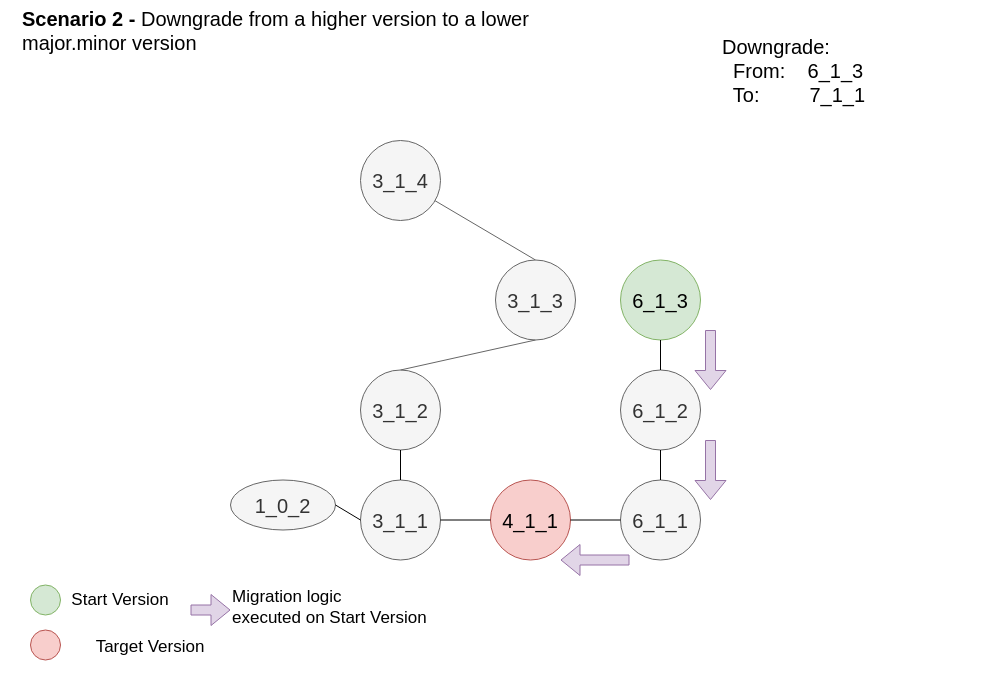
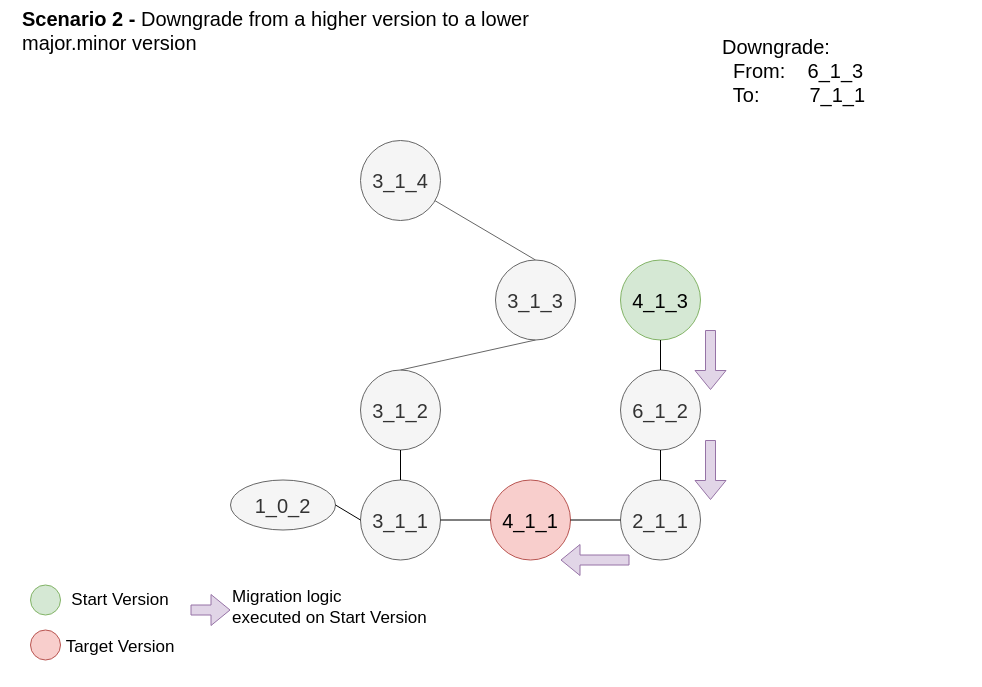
(661, 301) -> (661, 301)
(661, 521) -> (661, 521)
(151, 648) -> (121, 648)
